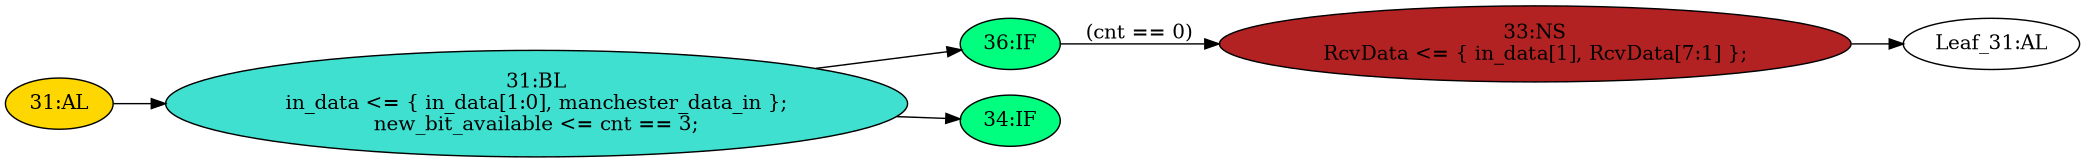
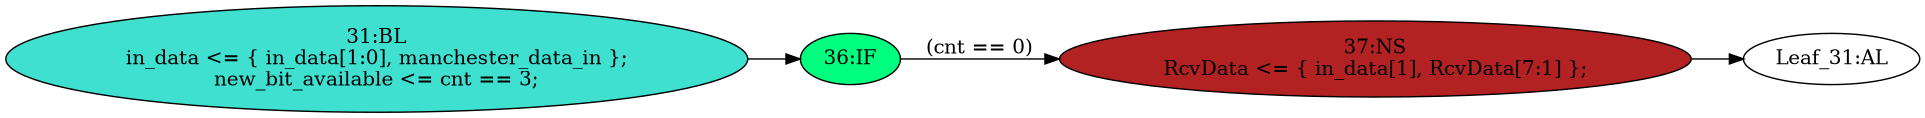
(1535, 44) -> (1375, 59)
(59, 104) -> none
(1010, 121) -> none
